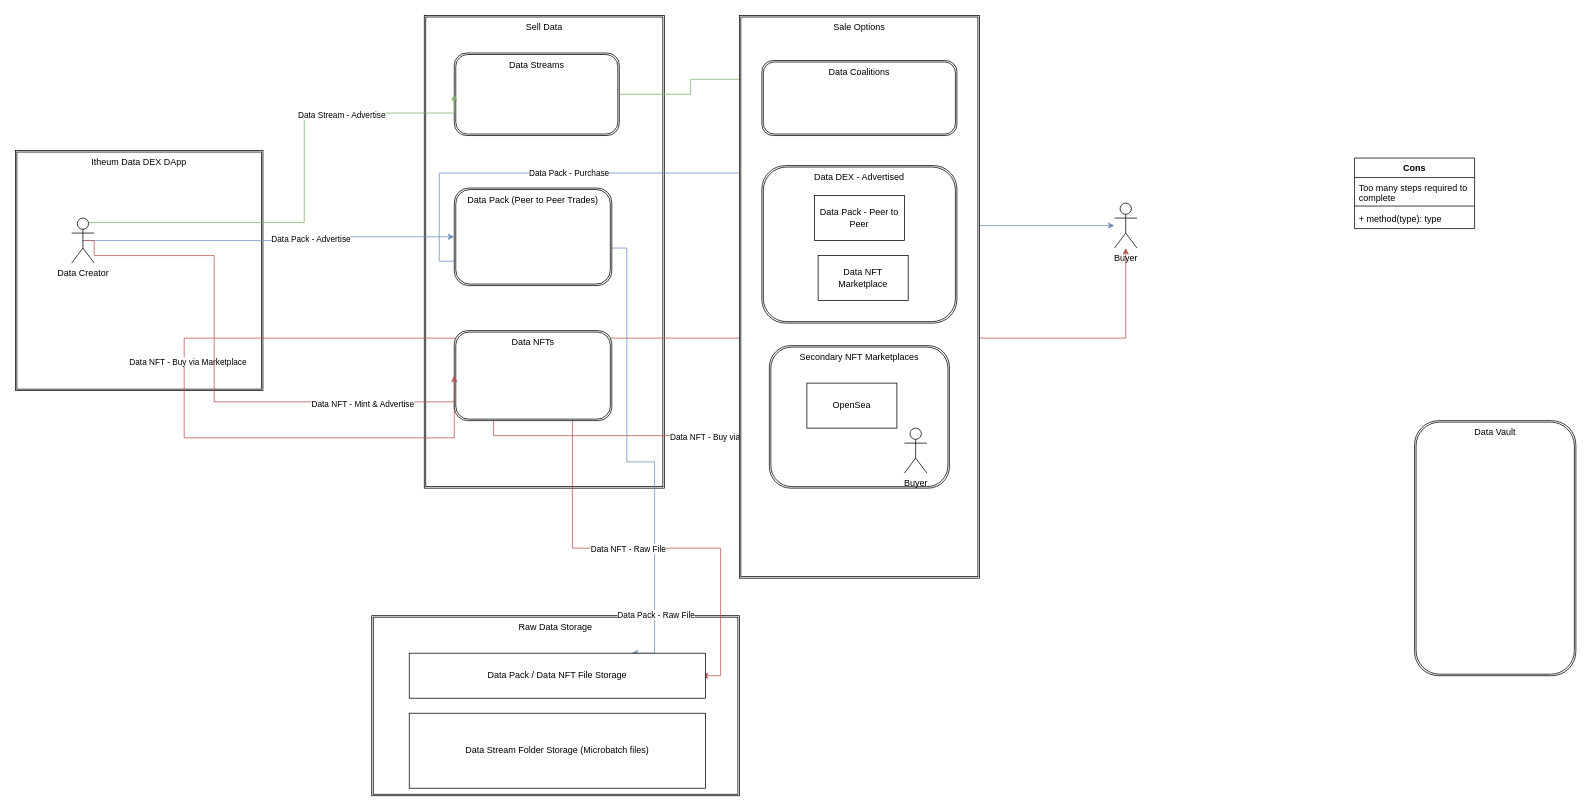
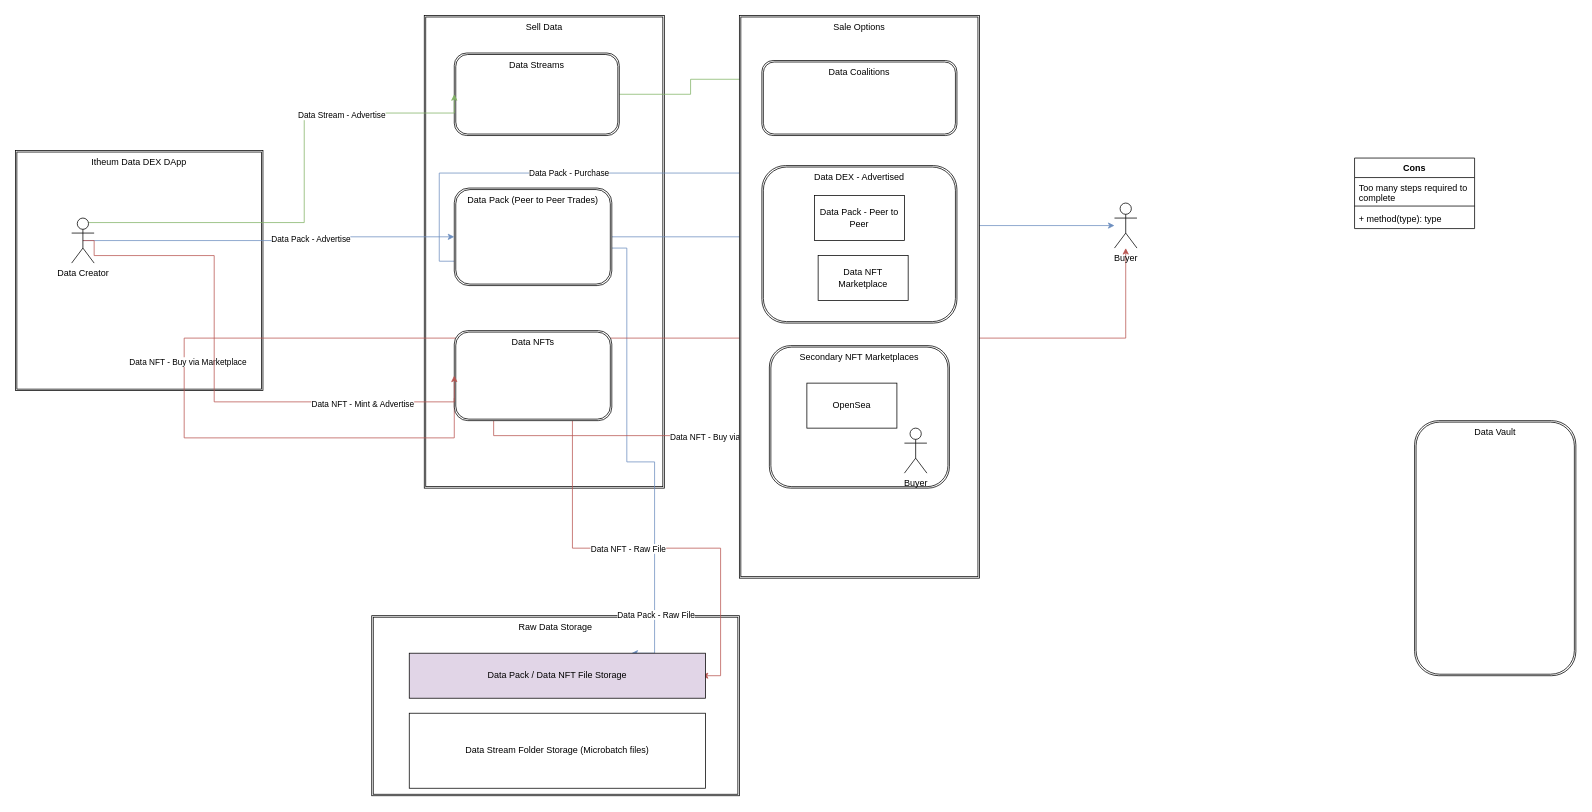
none -> (676, 237)
(557, 675) -> (557, 675)
